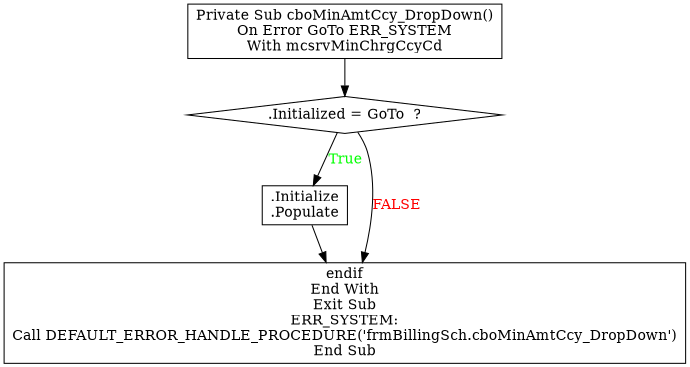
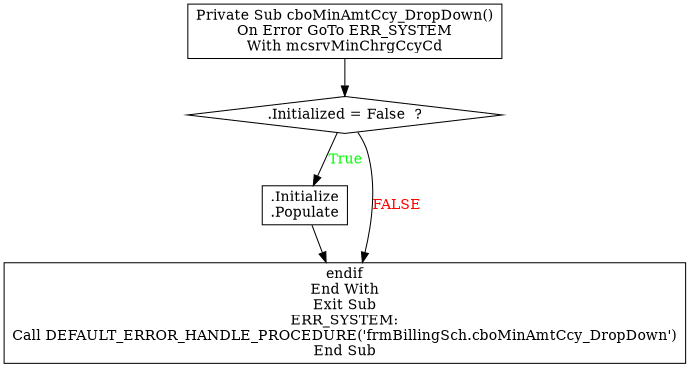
(345, 115) -> (345, 115)
